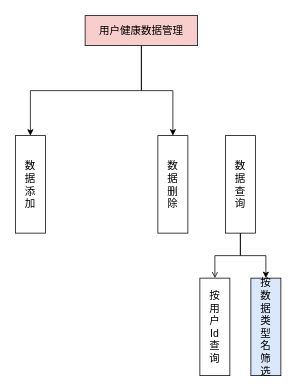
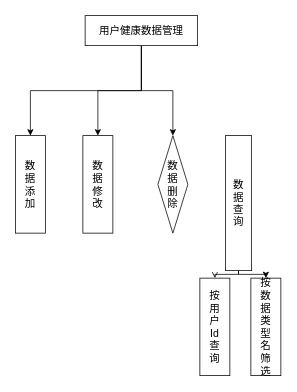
(141, 30) -> (141, 30)
none -> (98, 129)
none -> (98, 184)
(173, 184) -> (173, 184)
(240, 184) -> (239, 203)
(266, 327) -> (266, 327)
